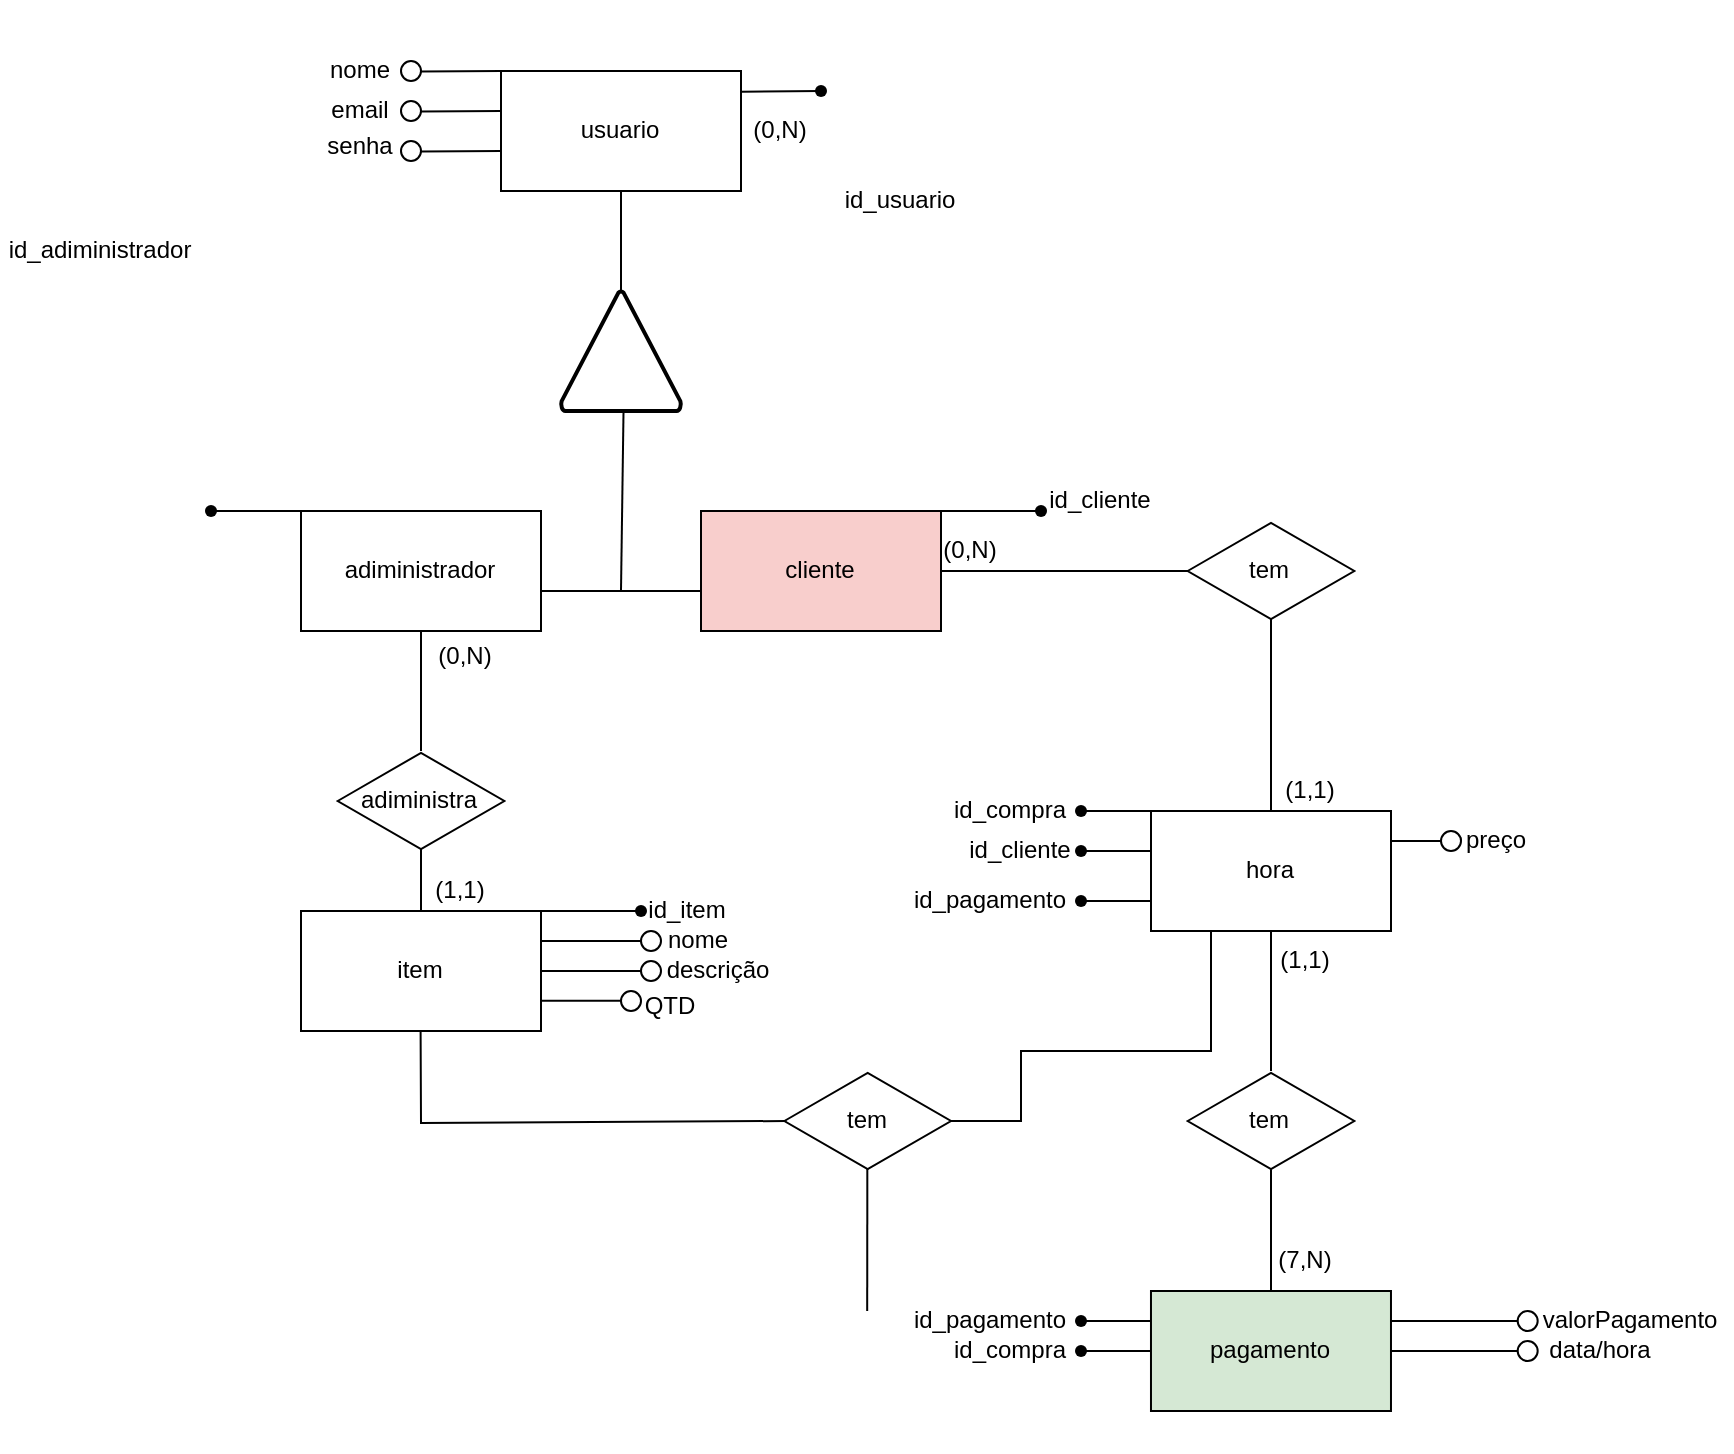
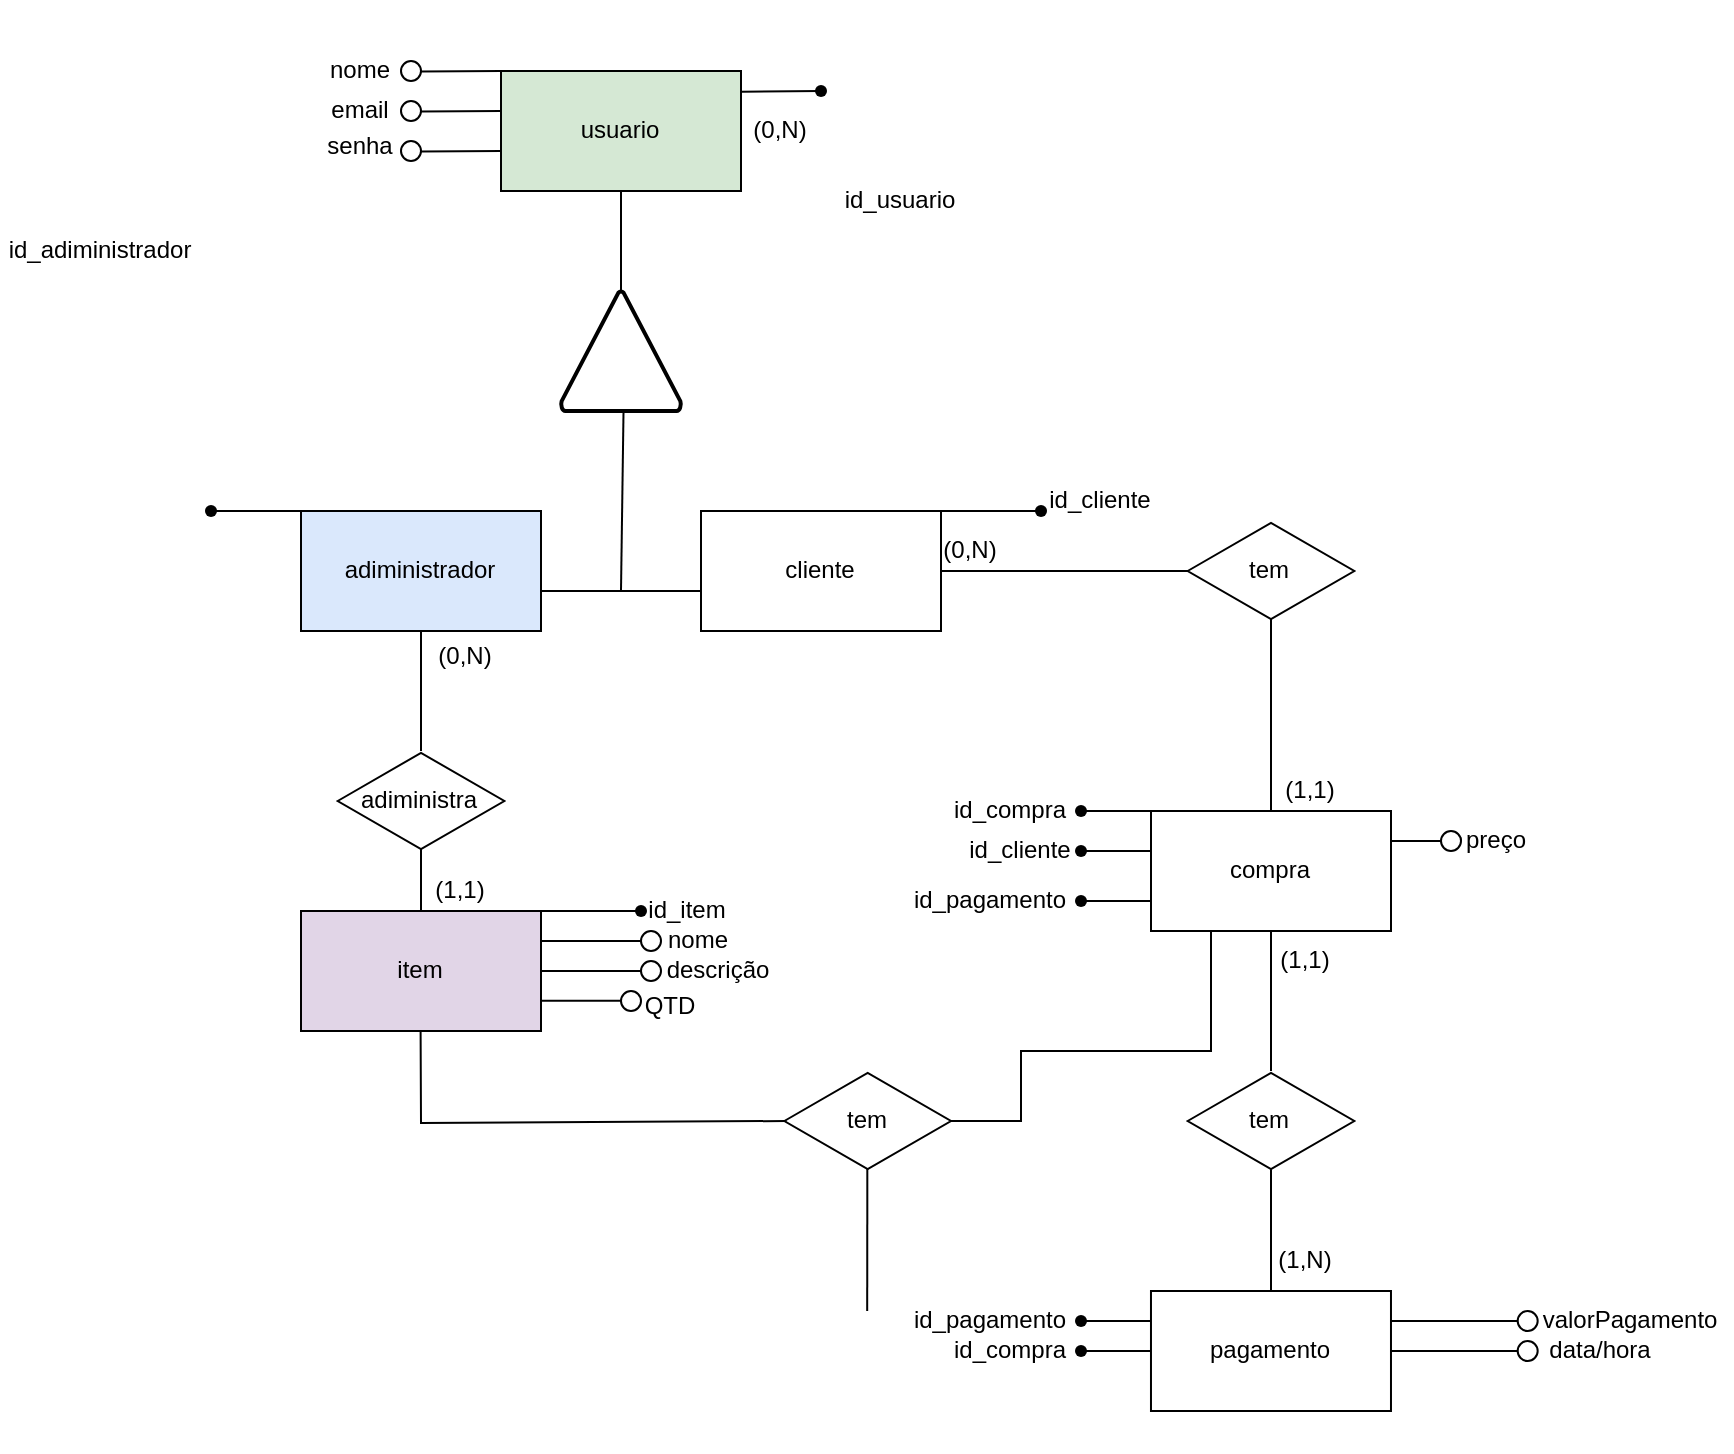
(621, 131) -> (621, 131)
(421, 571) -> (421, 571)
(821, 571) -> (821, 571)
(1271, 871) -> (1271, 871)
(421, 971) -> (421, 971)
(1306, 1261) -> (1306, 1261)
(1271, 1351) -> (1271, 1351)
